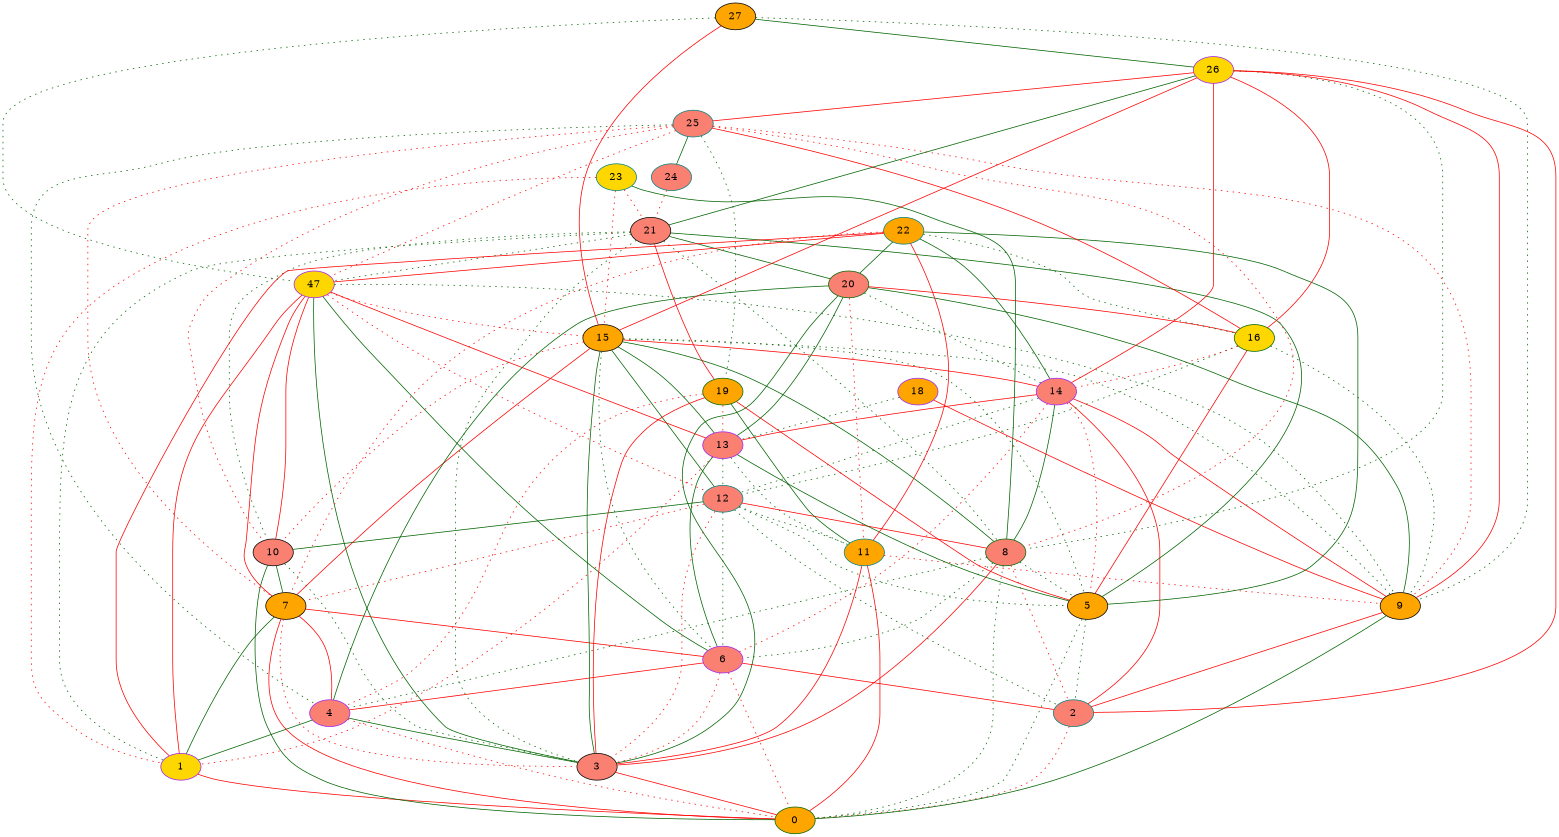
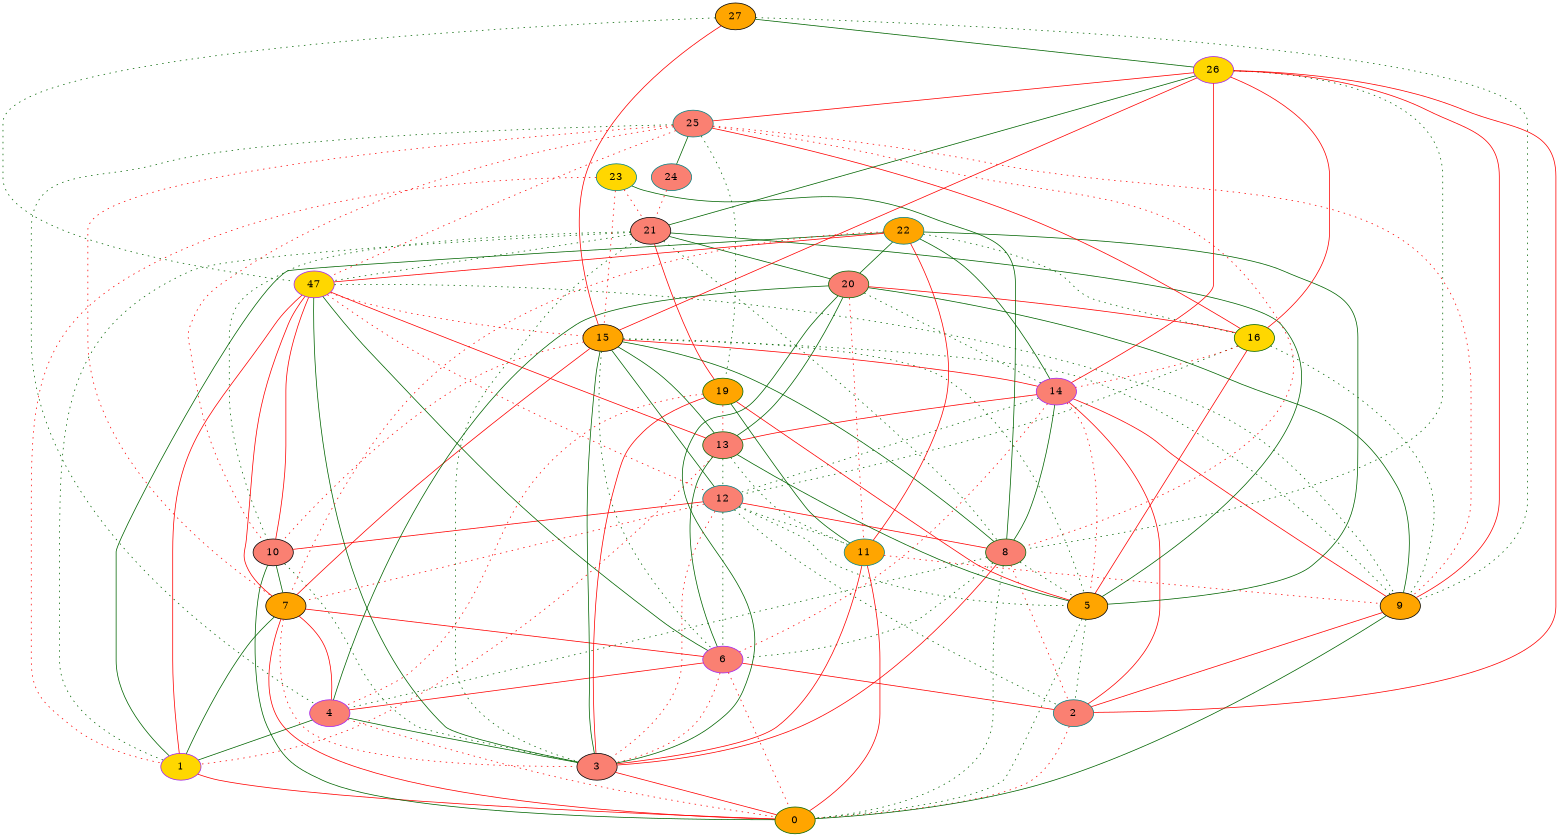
(311, 268) -> (311, 268)
(918, 392) -> none
(723, 445) -> (723, 445)
(498, 526) -> (498, 526)
